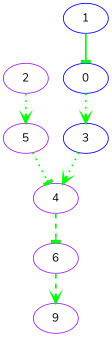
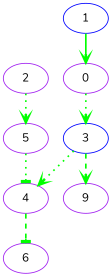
(86, 46) -> (86, 44)
(86, 78) -> (86, 78)
(56, 284) -> (86, 164)
